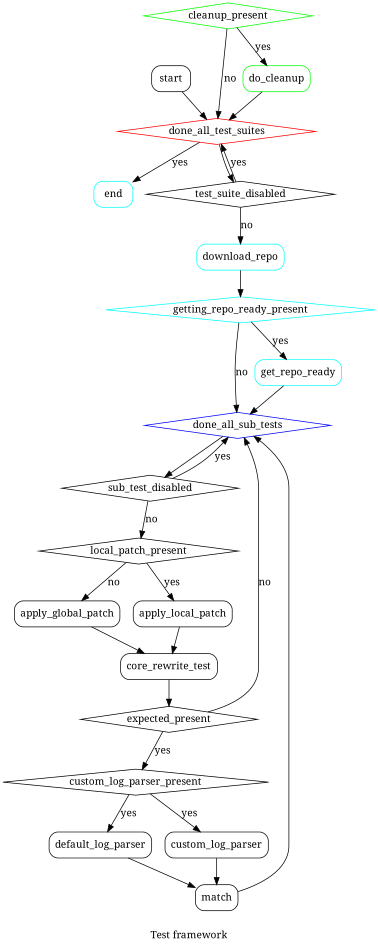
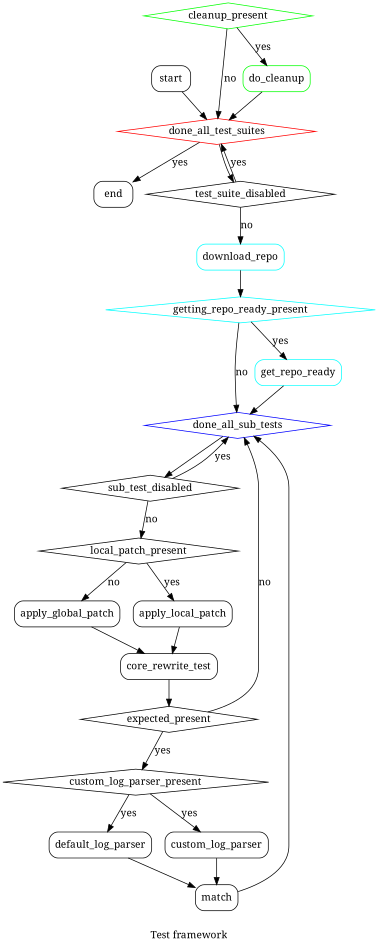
(113, 194) -> (113, 194)
